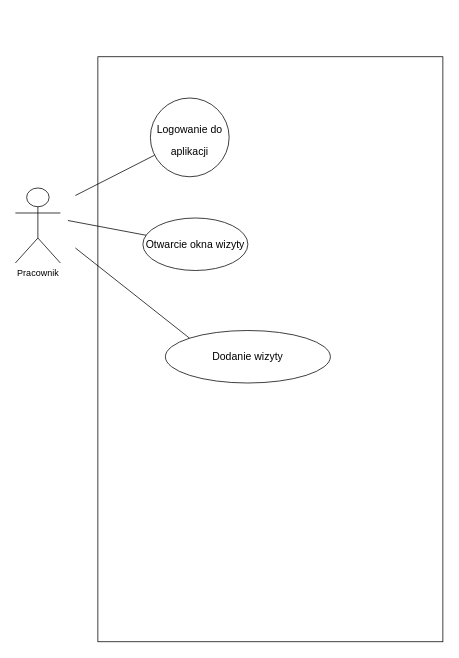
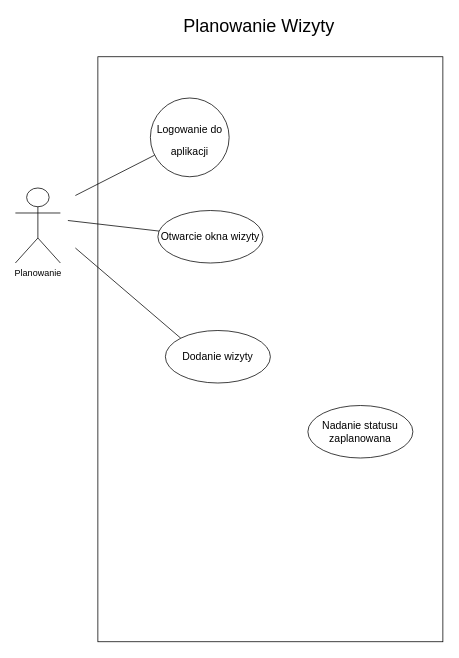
none -> (259, 27)
(195, 244) -> (210, 237)
(38, 274) -> (38, 274)
(248, 357) -> (218, 357)
none -> (360, 432)
